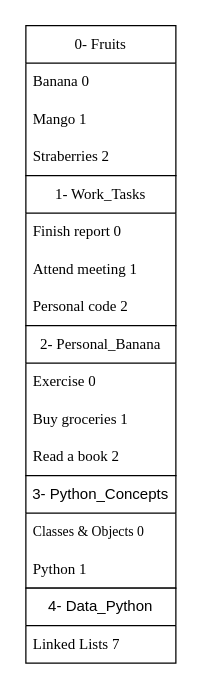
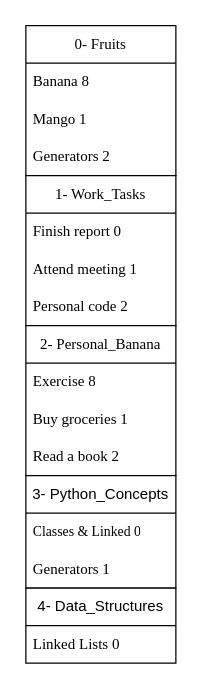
(65, 82) -> (65, 82)
(84, 157) -> (82, 157)
(71, 382) -> (71, 382)
(99, 532) -> (93, 532)
(65, 569) -> (82, 569)
(101, 607) -> (101, 607)
(84, 644) -> (84, 644)
